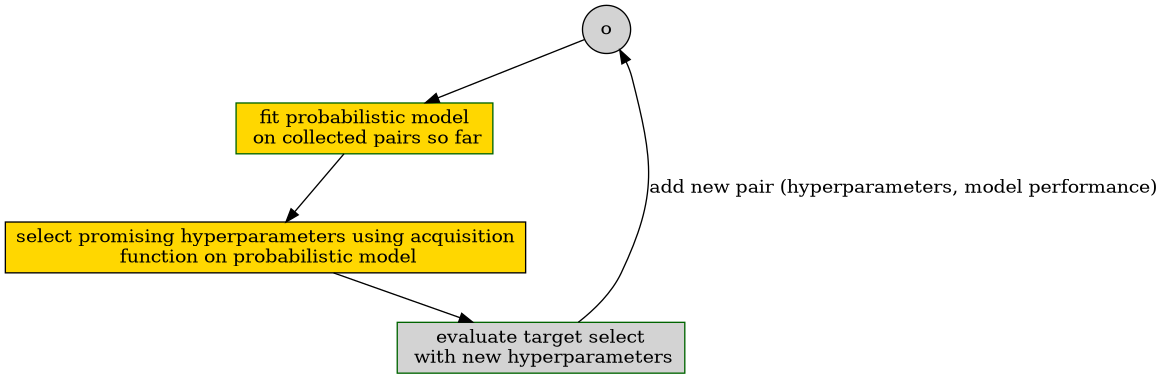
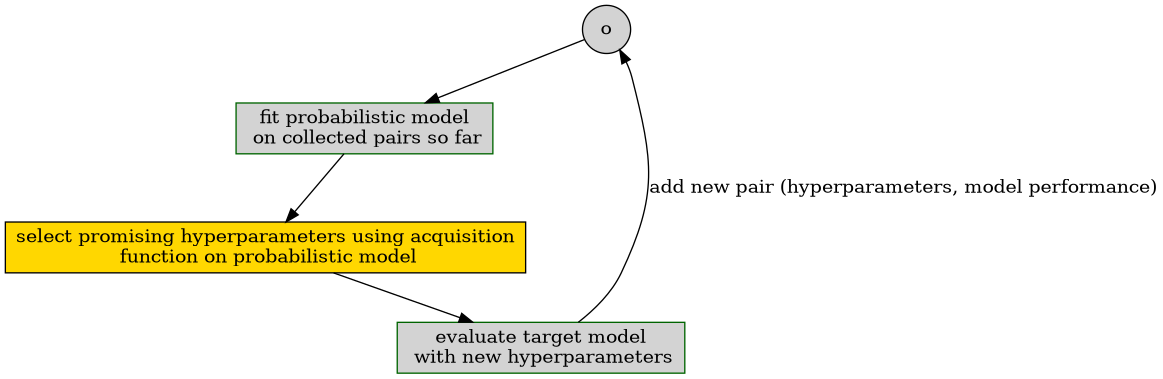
(364, 128) -> (364, 128)
(541, 348) -> (541, 348)
